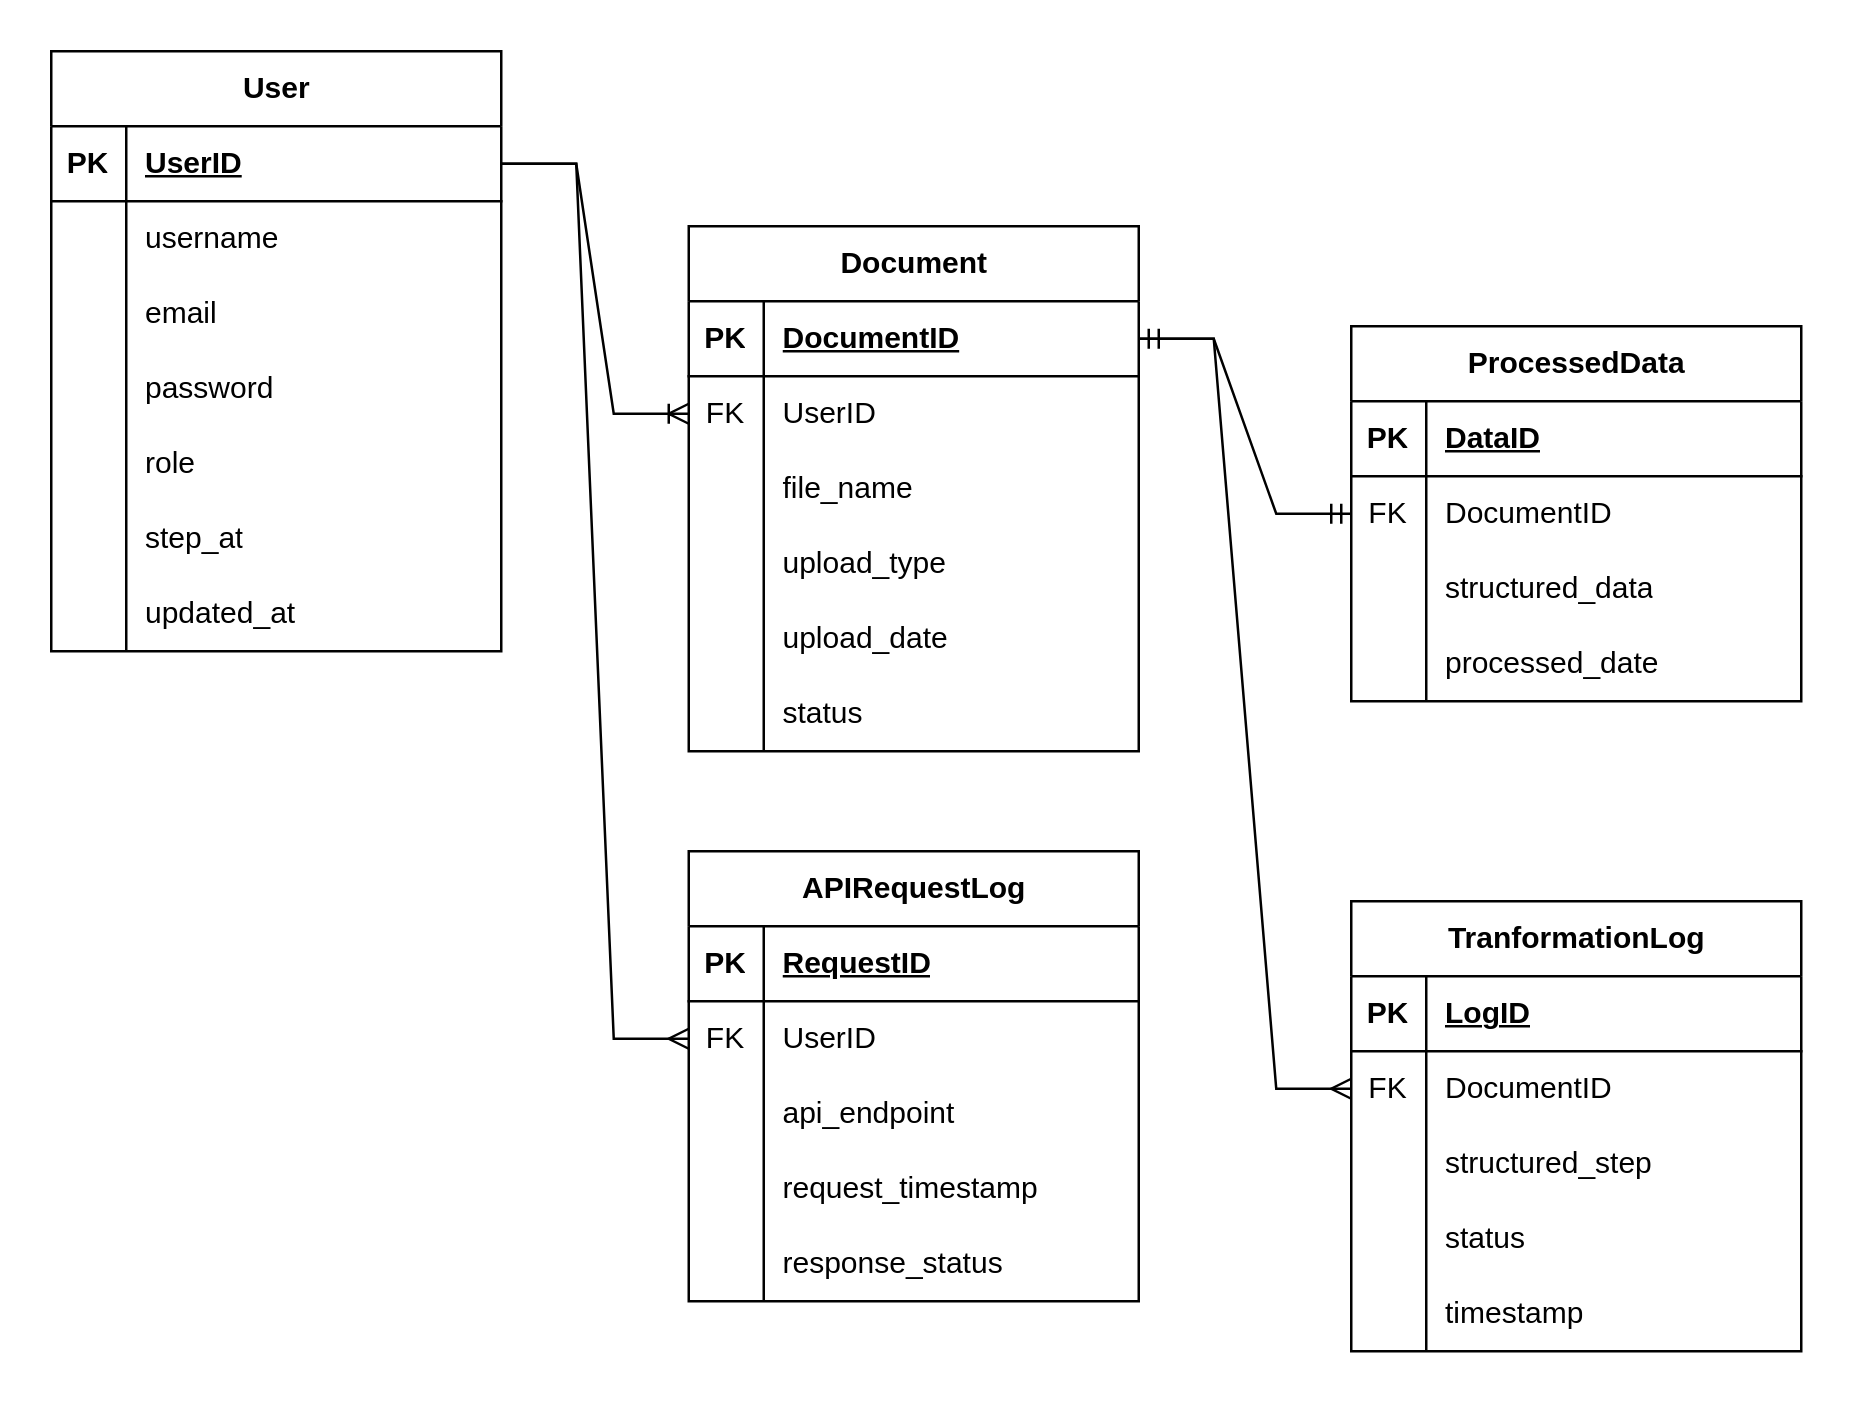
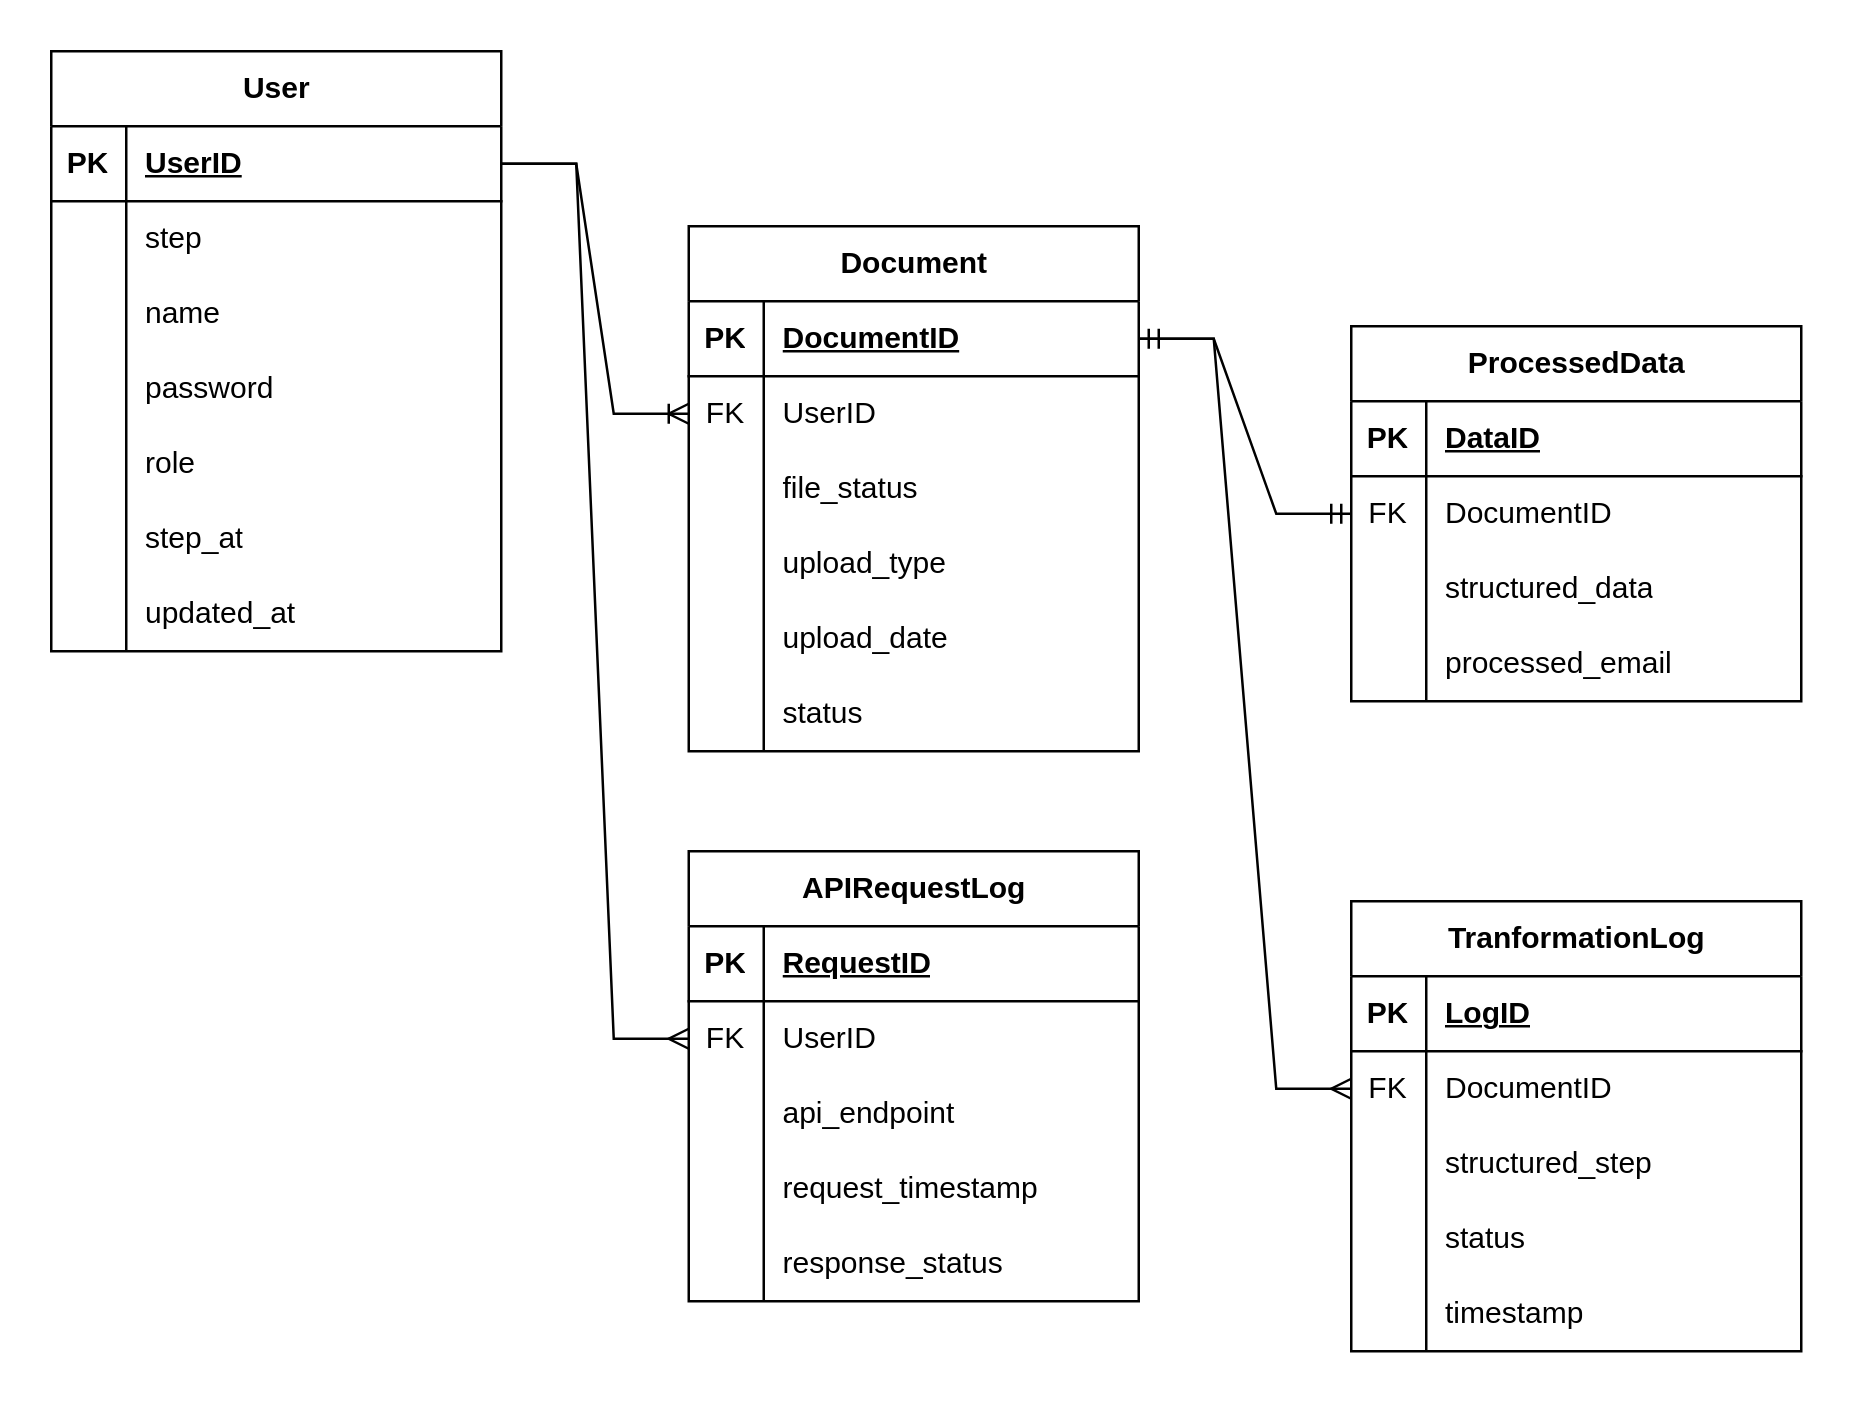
(213, 239) -> (180, 239)
(180, 314) -> (180, 314)
(852, 489) -> (868, 489)
(1564, 664) -> (1564, 664)
